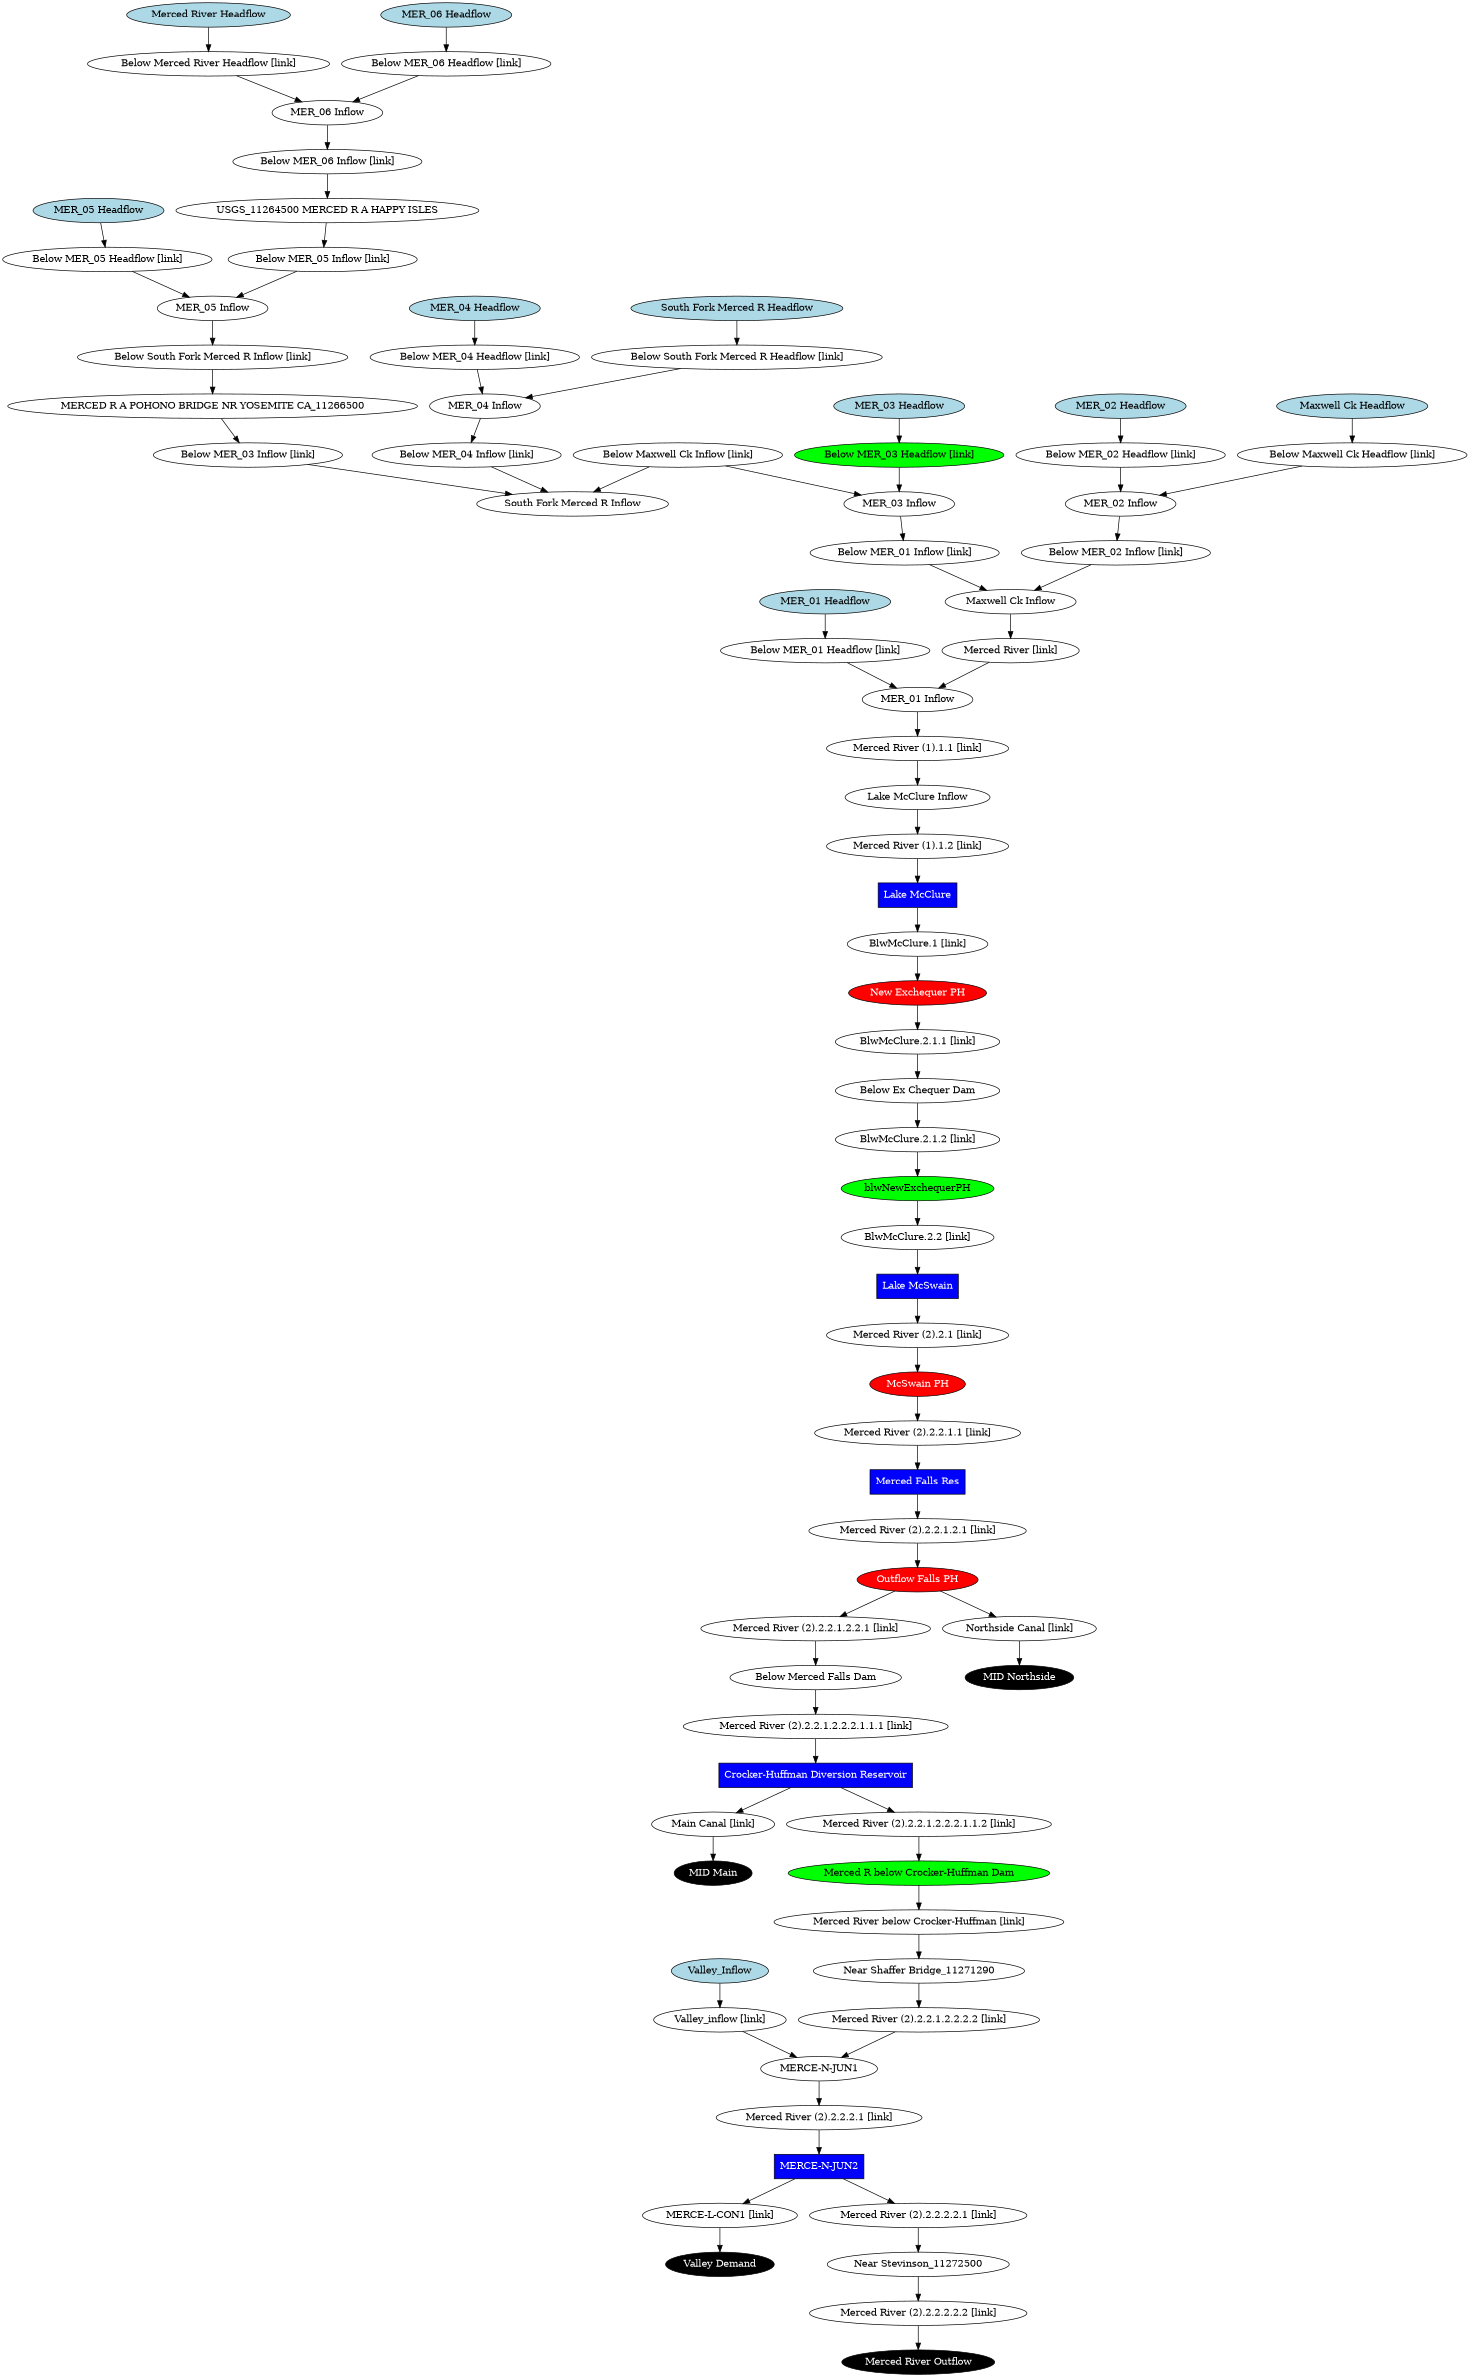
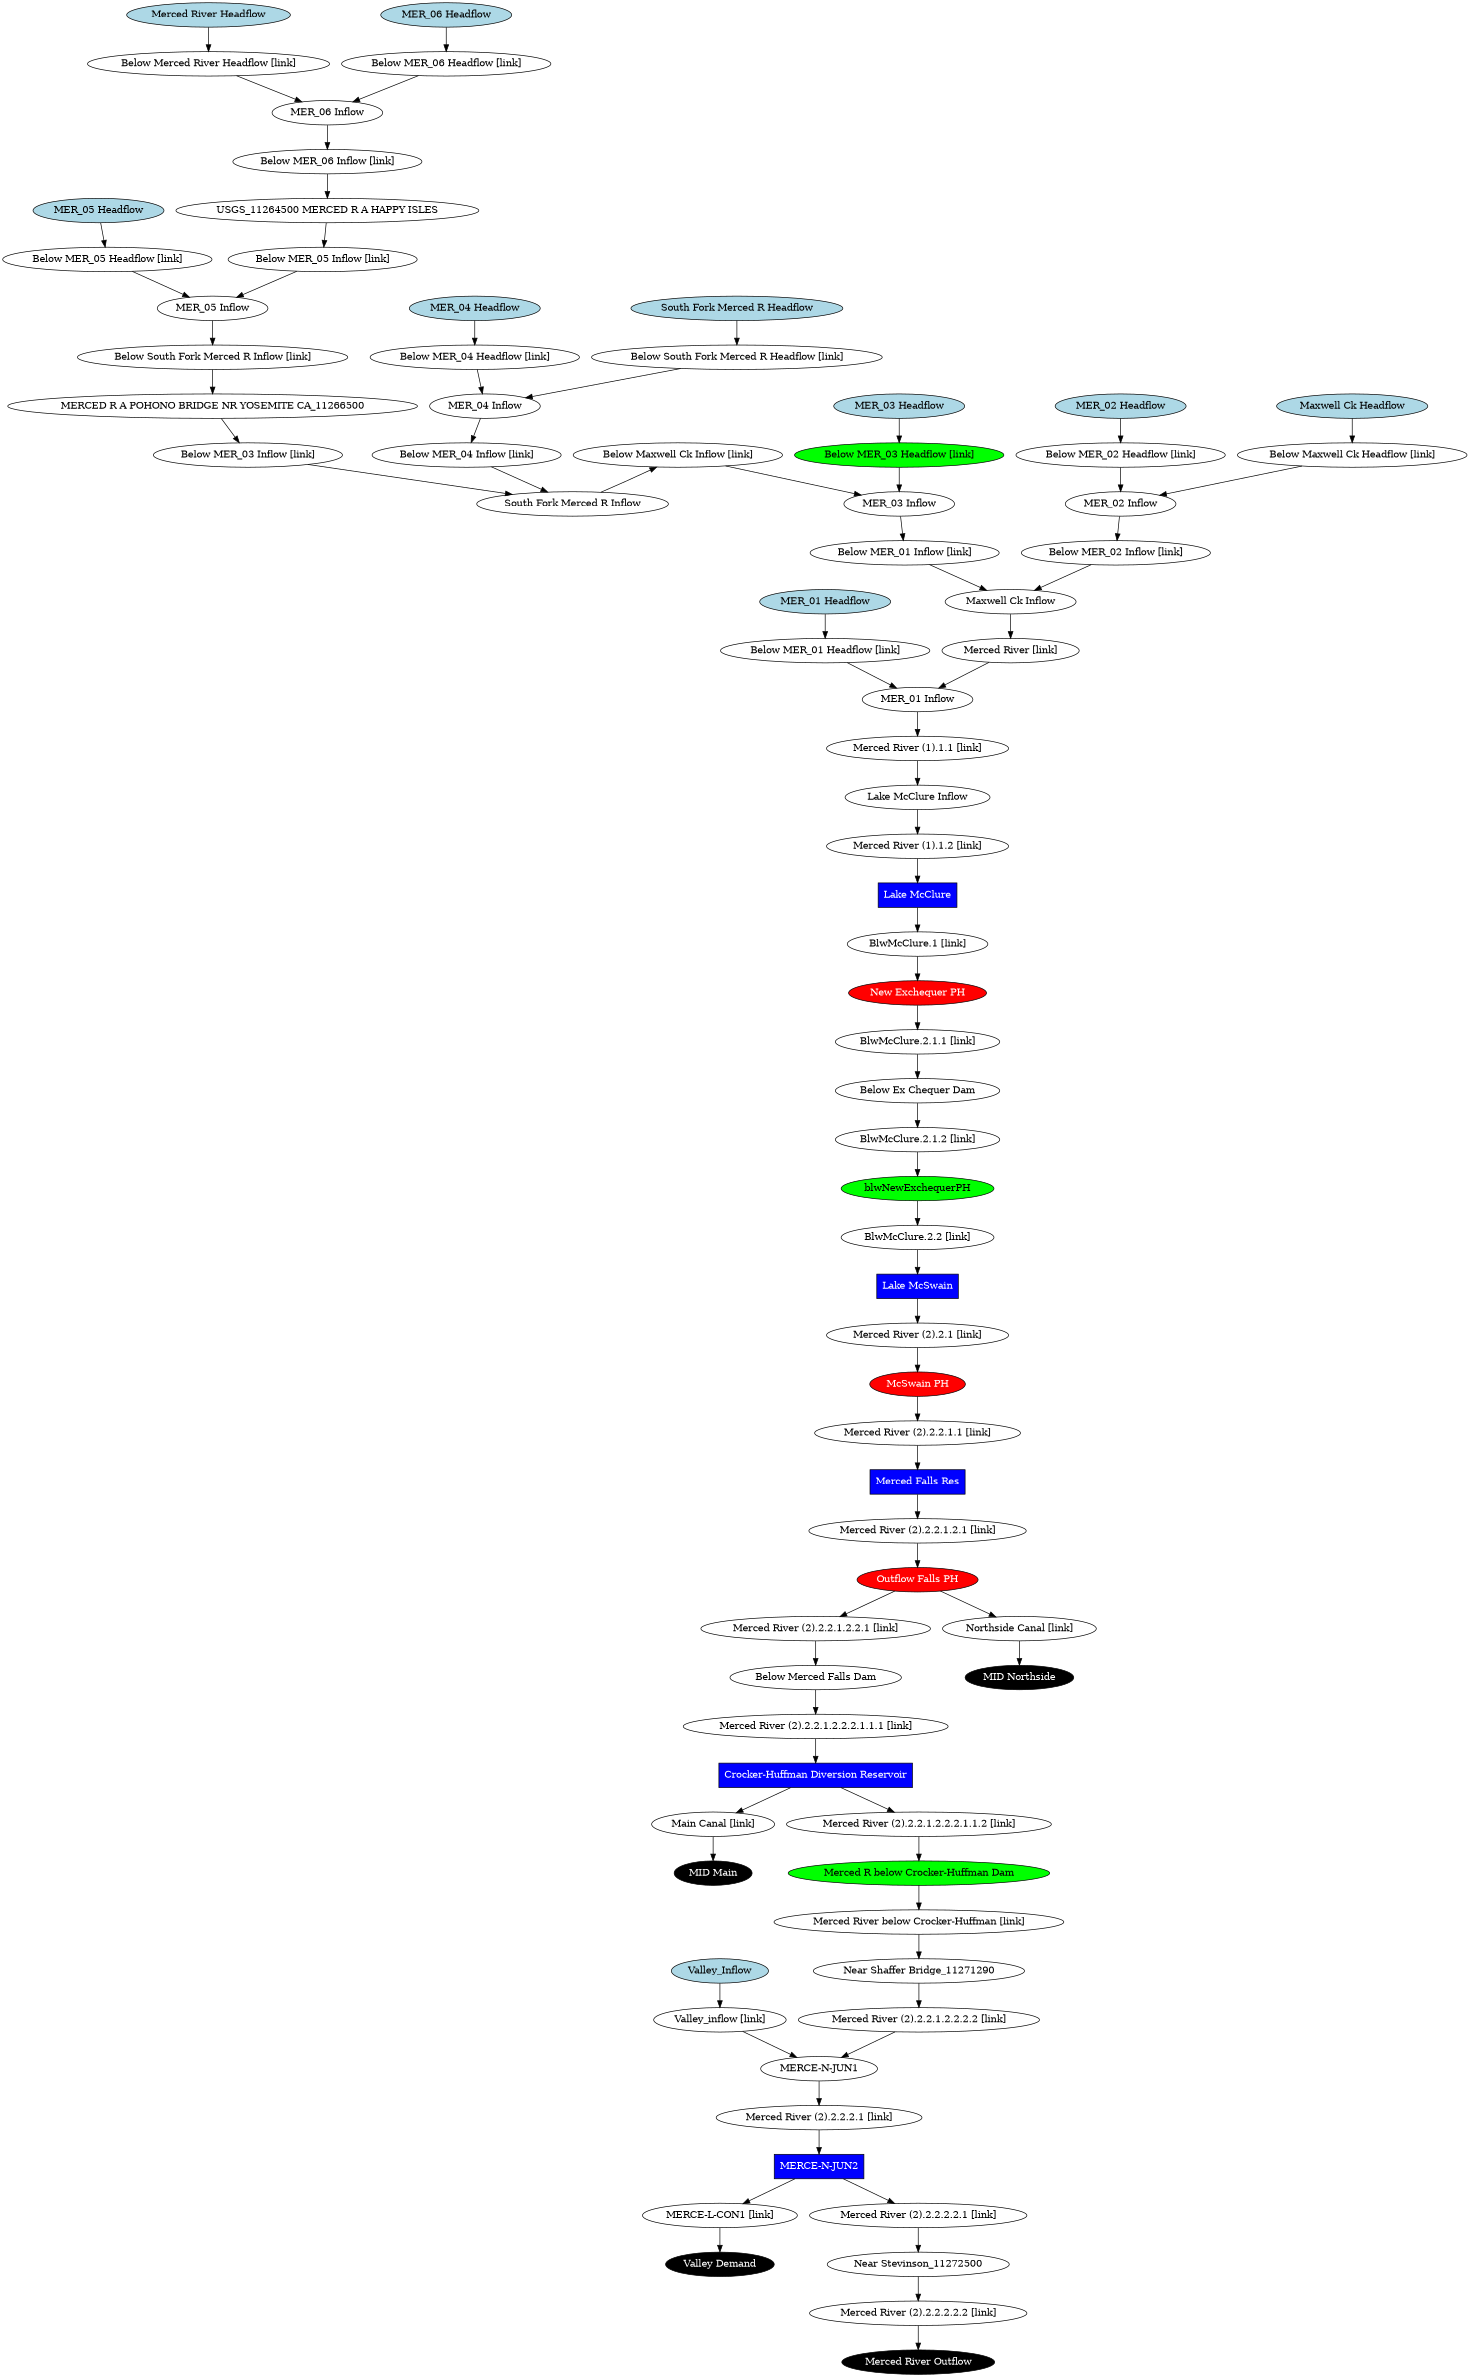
(624, 478) -> (626, 481)
